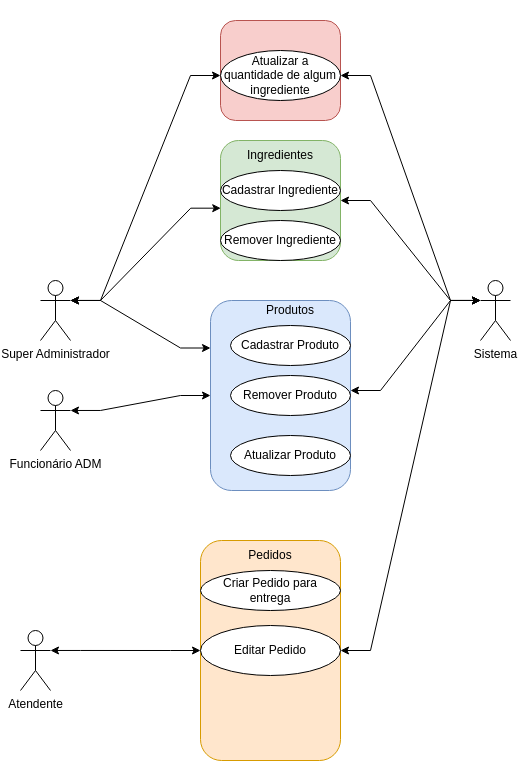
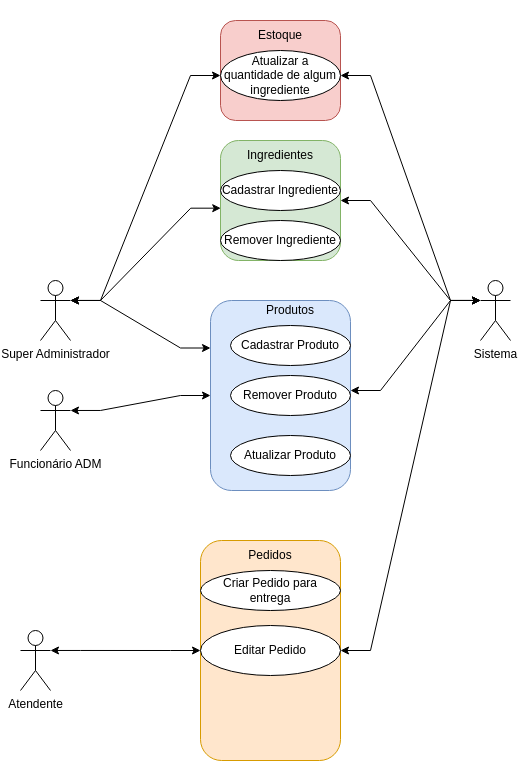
none -> (281, 36)
